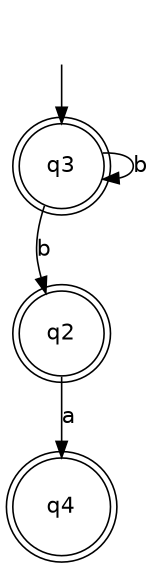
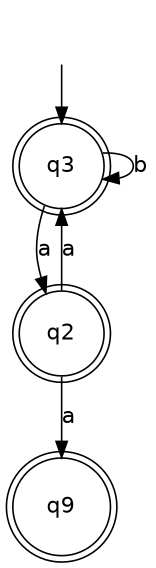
(45, 250) -> (45, 250)
none -> (62, 258)
(62, 507) -> (62, 507)
